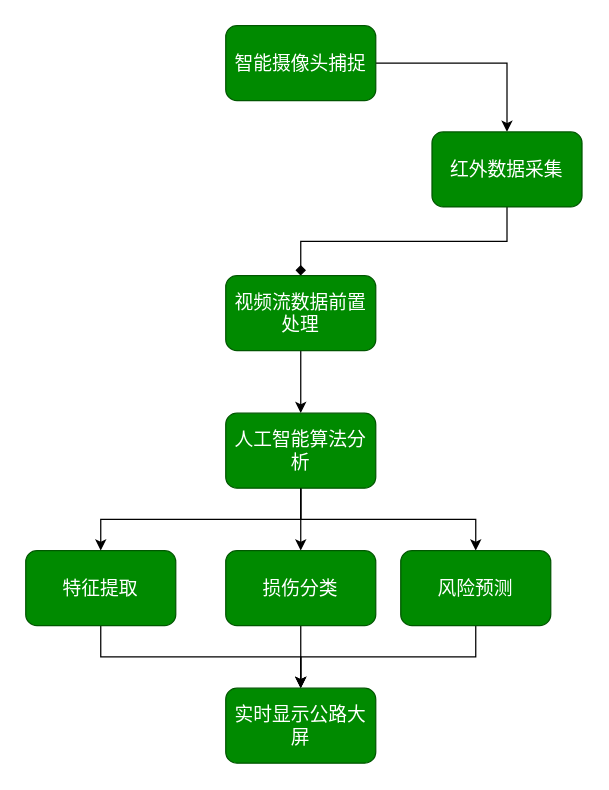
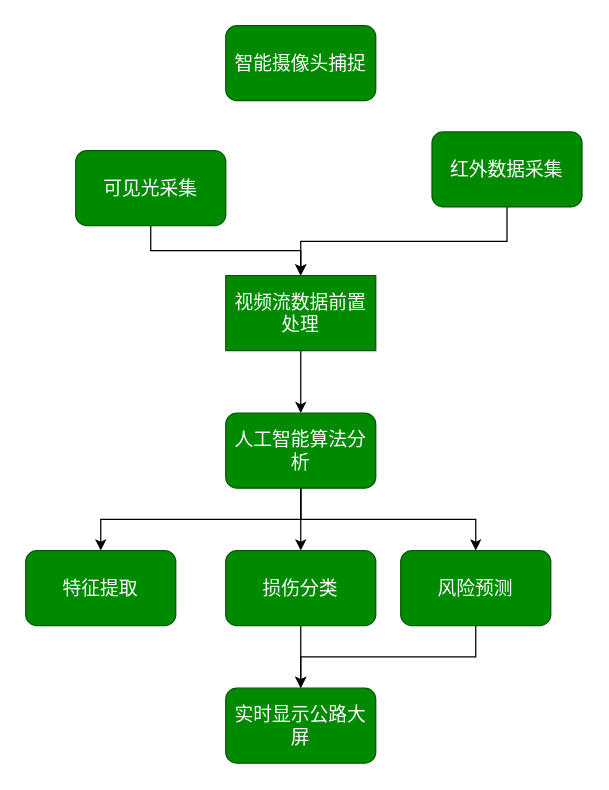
(471, 63) -> none
none -> (151, 188)
(301, 248) -> (301, 268)
none -> (212, 251)
(301, 313) -> (301, 313)
(184, 657) -> none
